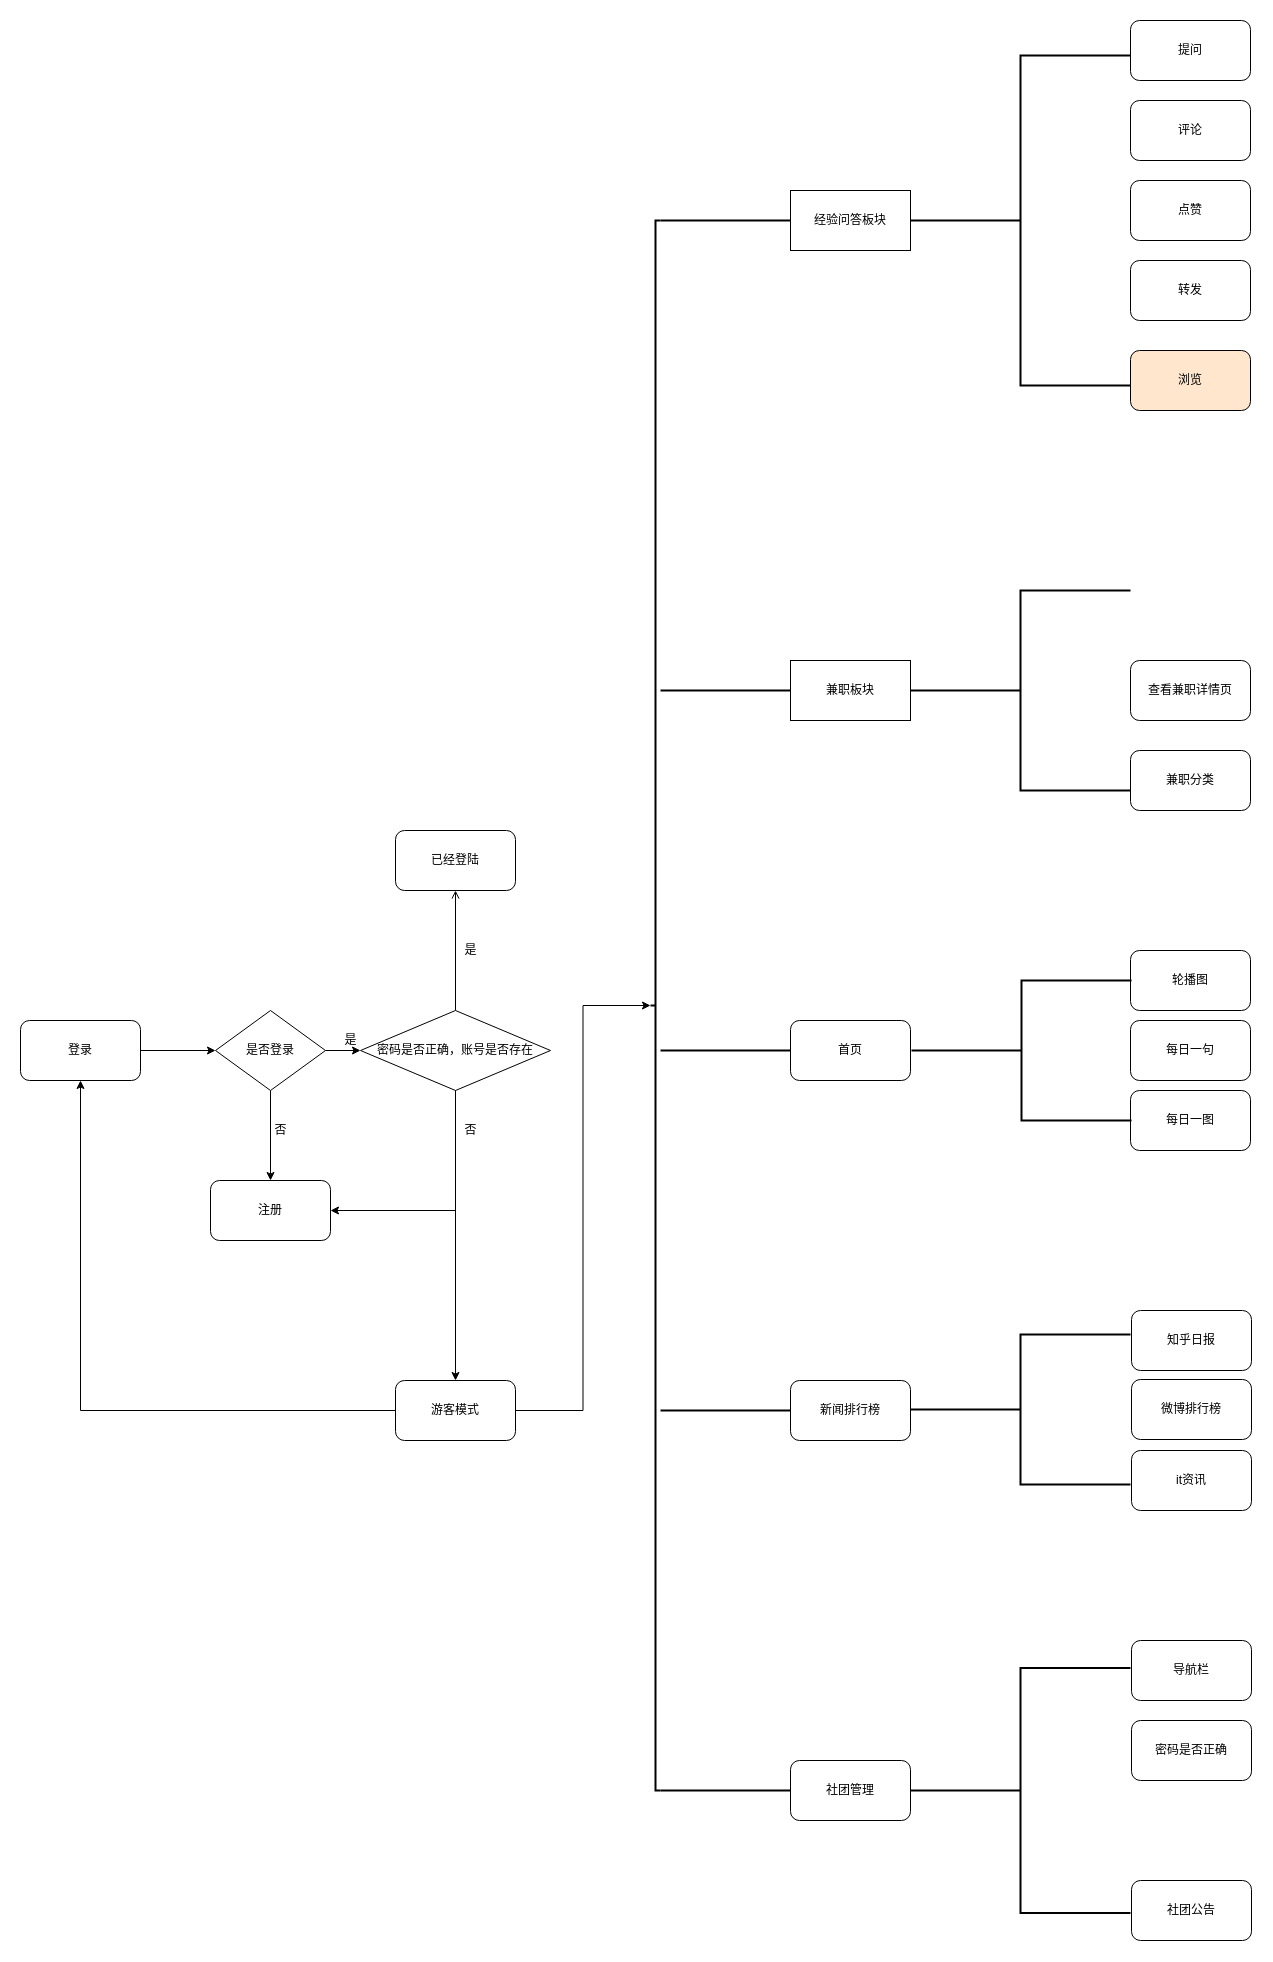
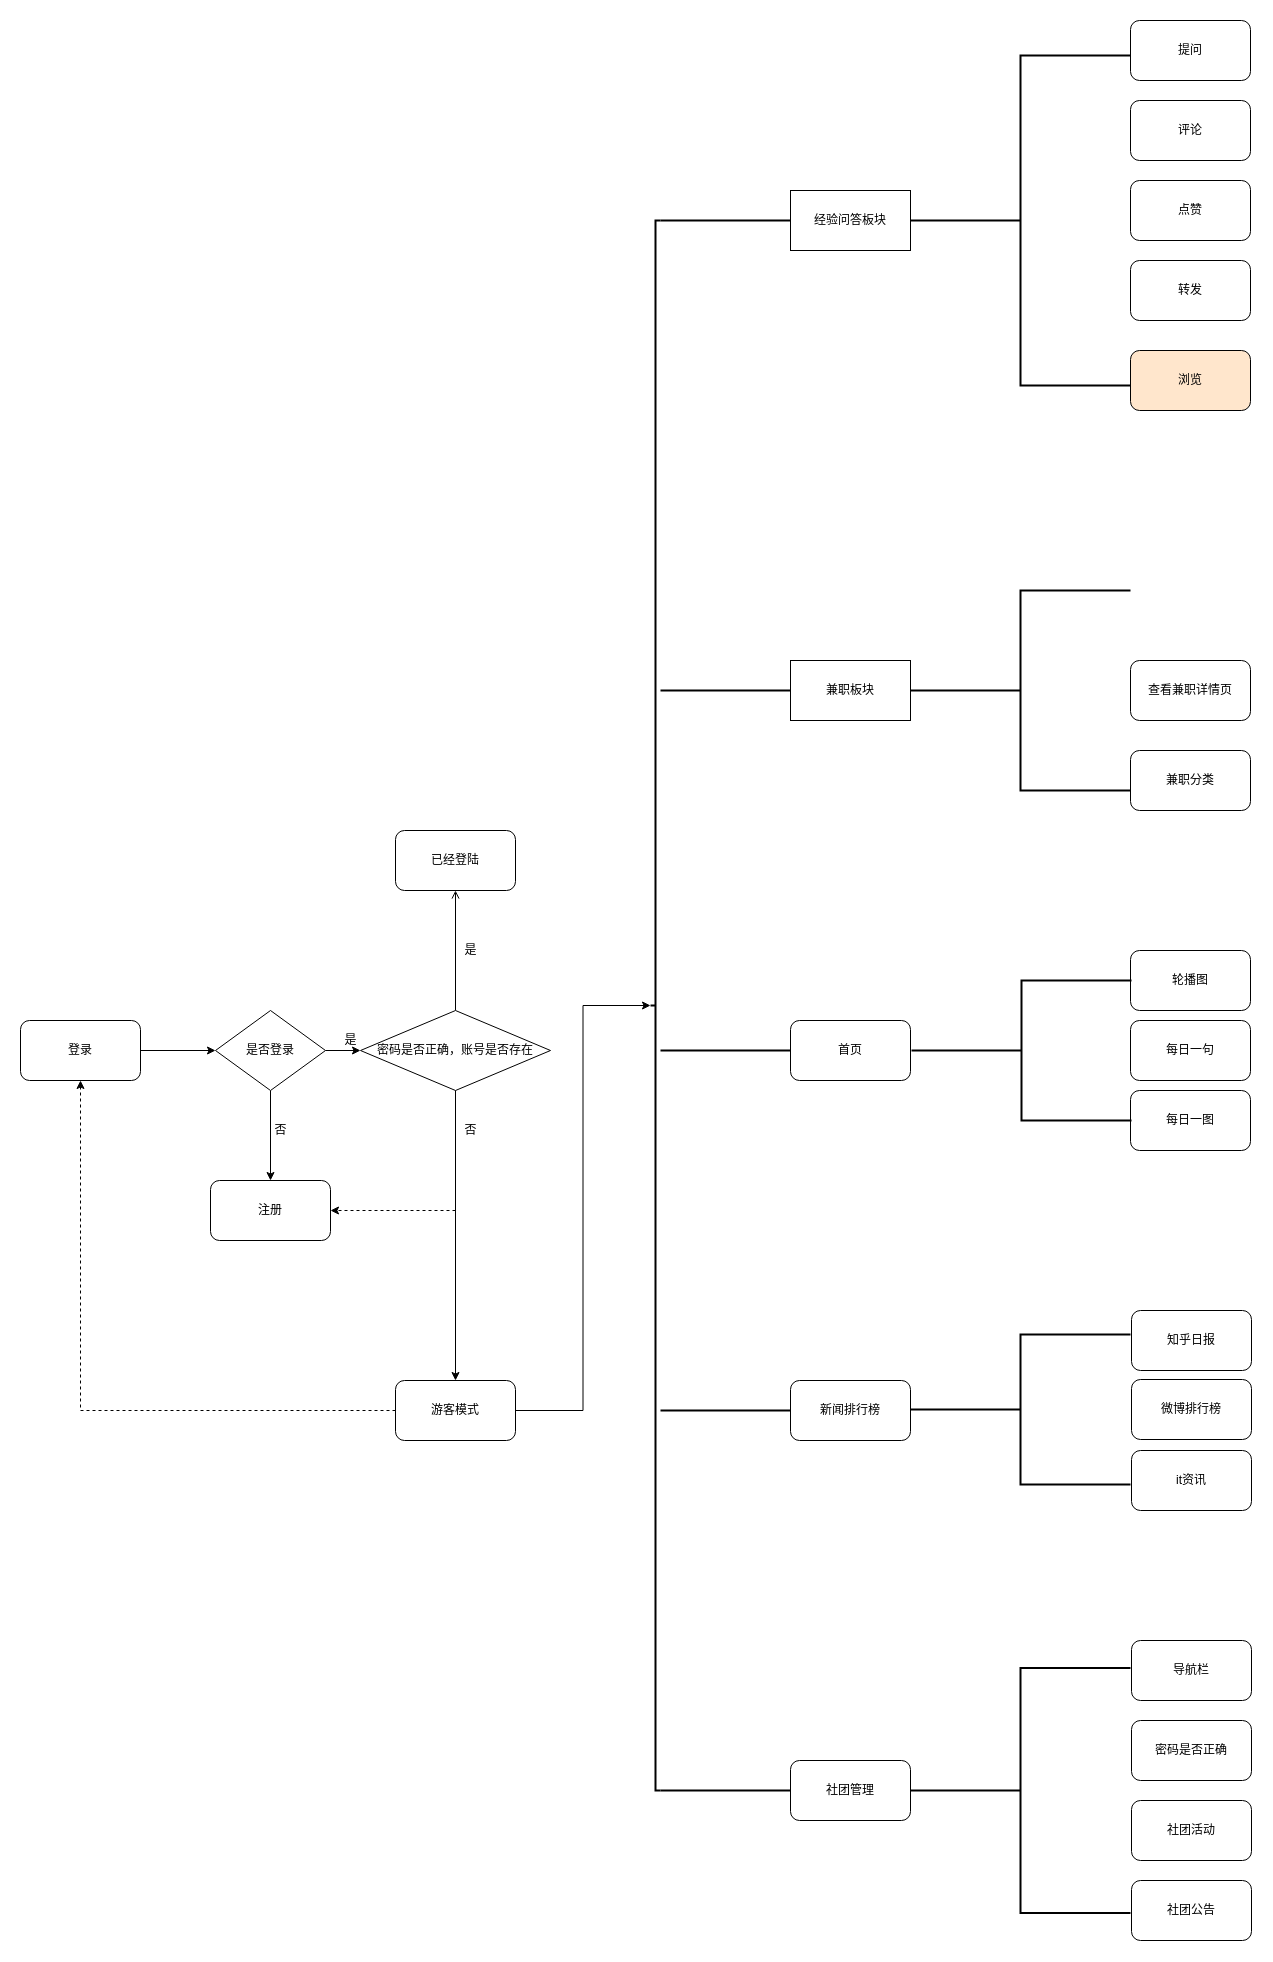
(395, 1211) -> (395, 1211)
(81, 1406) -> (81, 1406)
none -> (1192, 1831)
